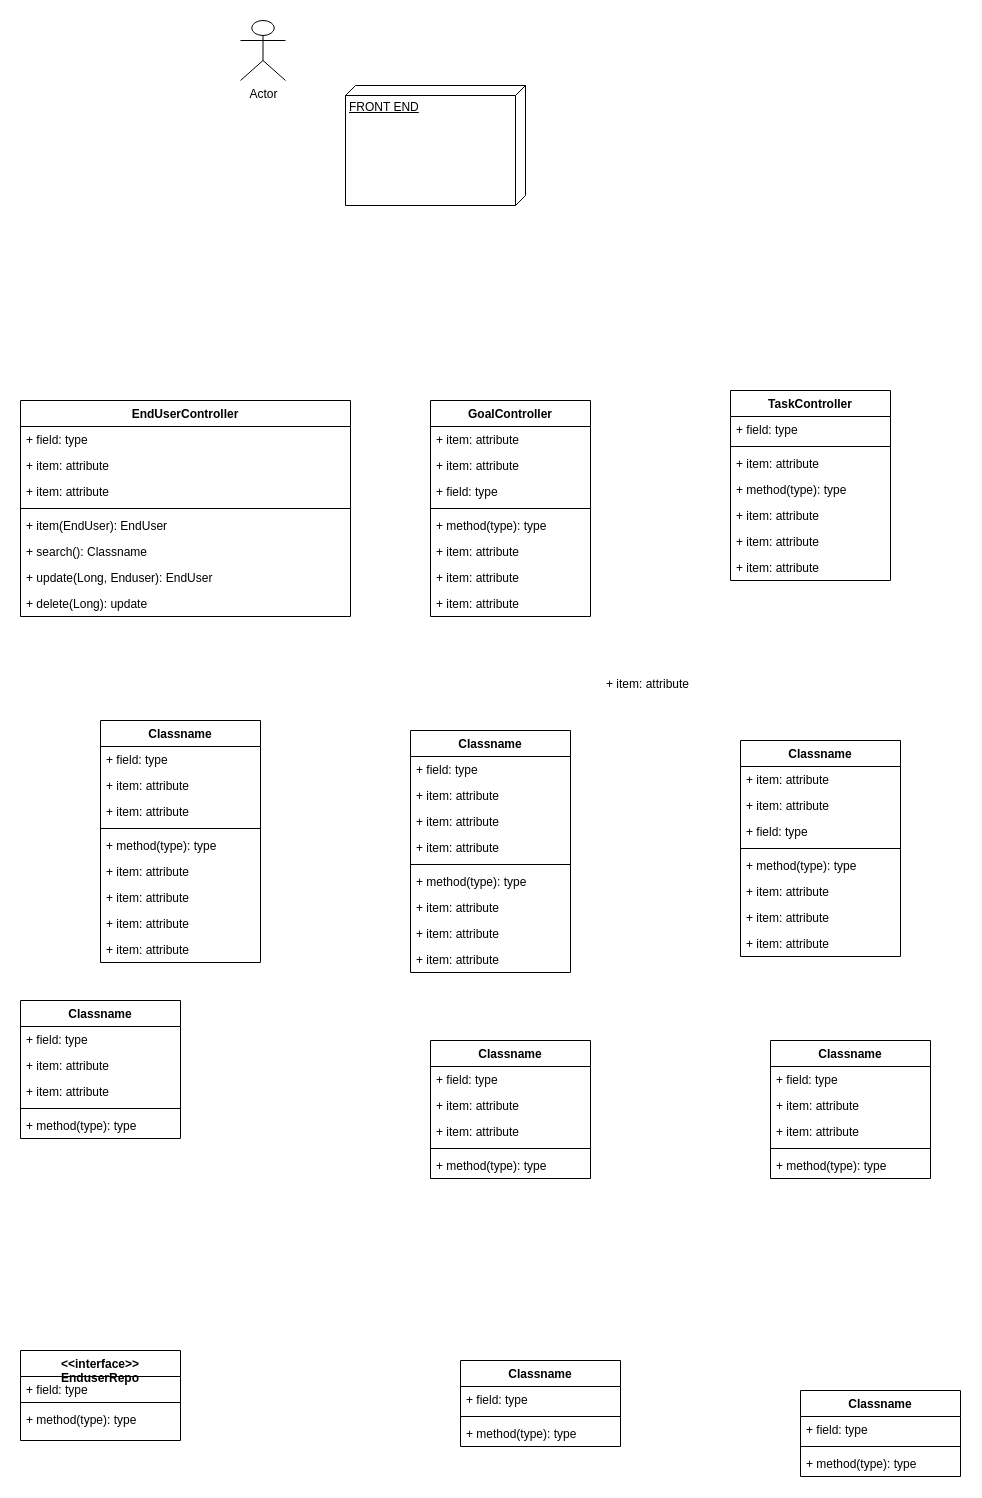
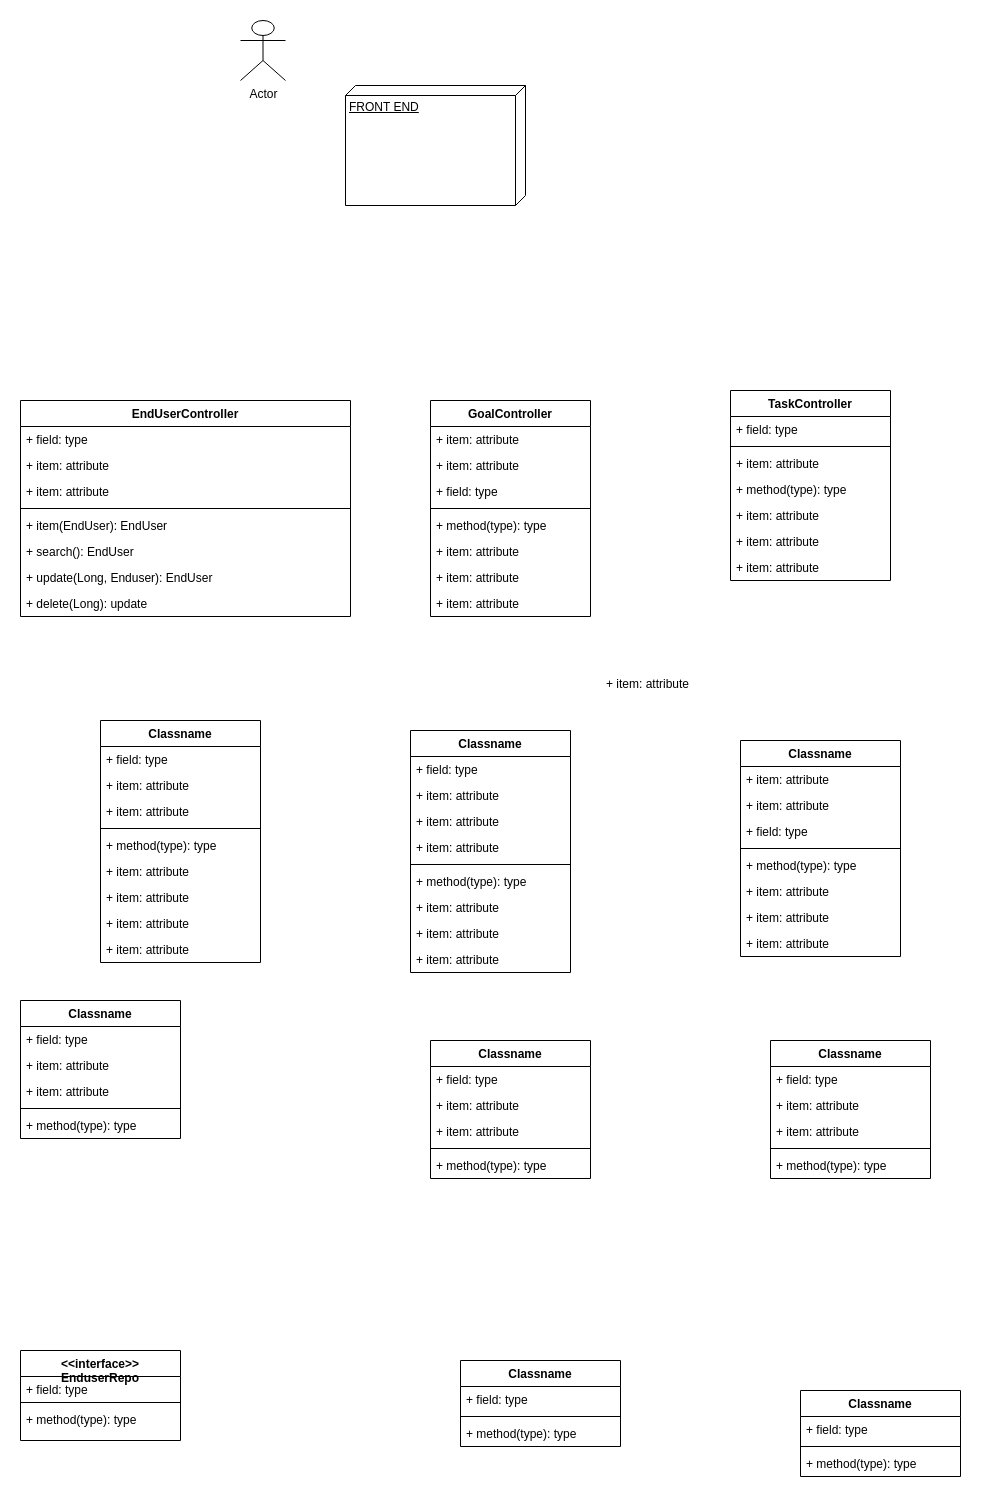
(90, 552) -> (85, 552)
